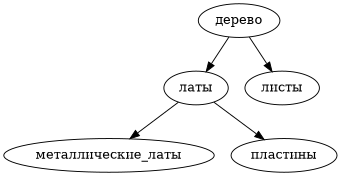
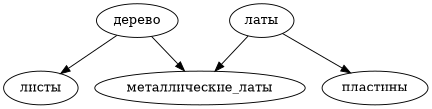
(220, 50) -> (165, 50)
